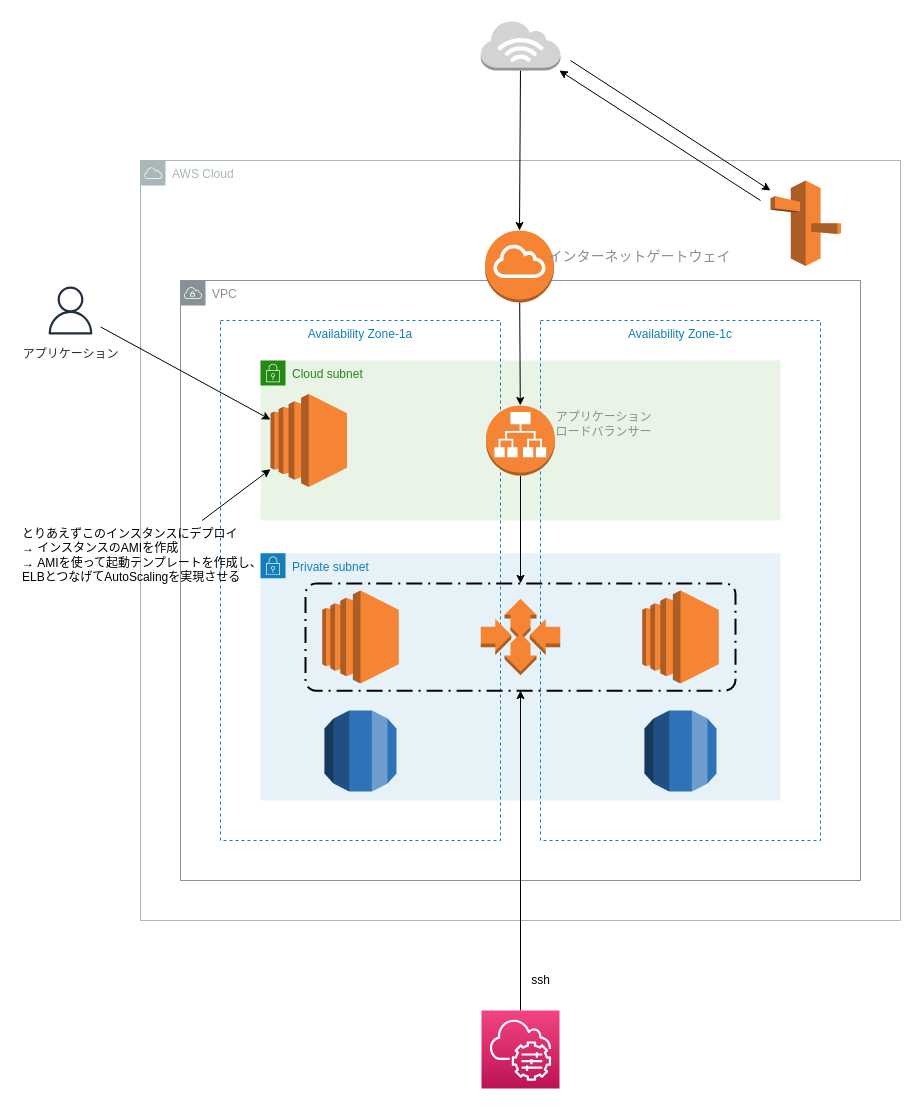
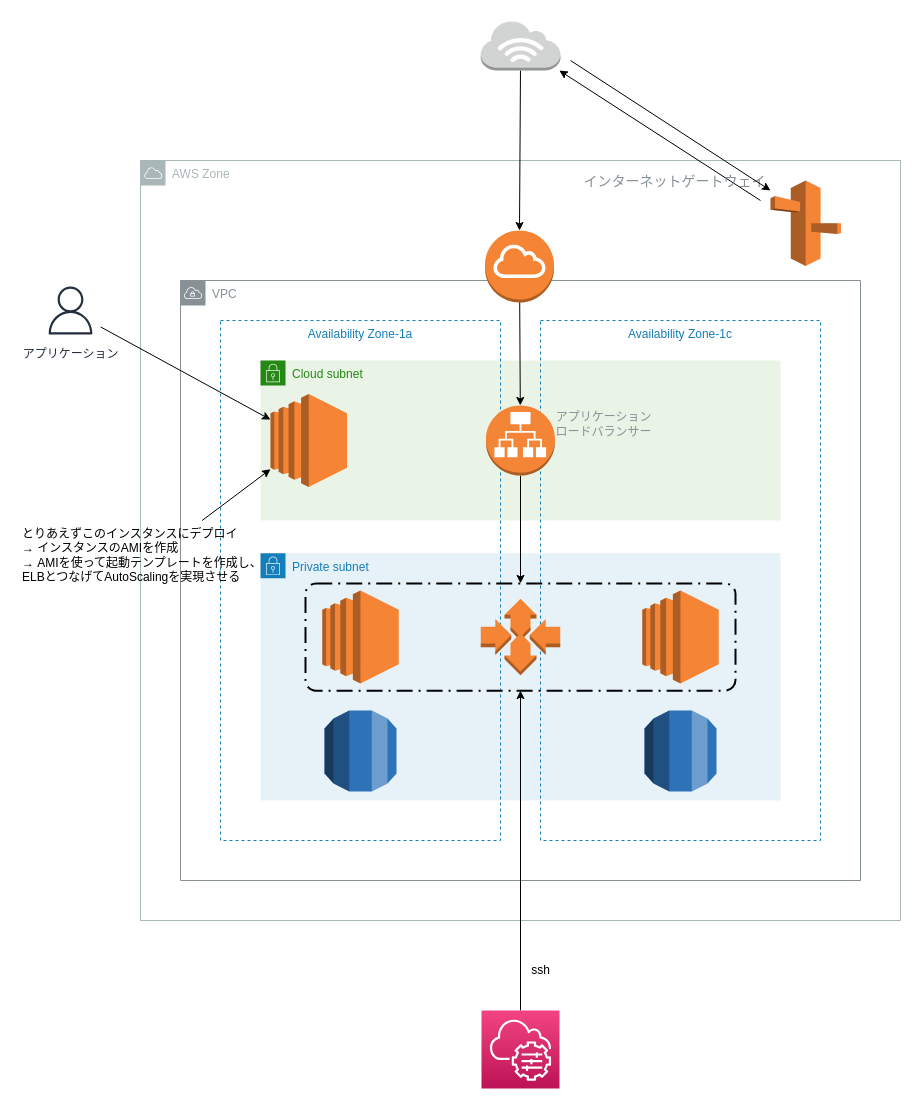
(200, 175) -> (198, 175)
(639, 256) -> (674, 181)
(541, 981) -> (541, 971)
